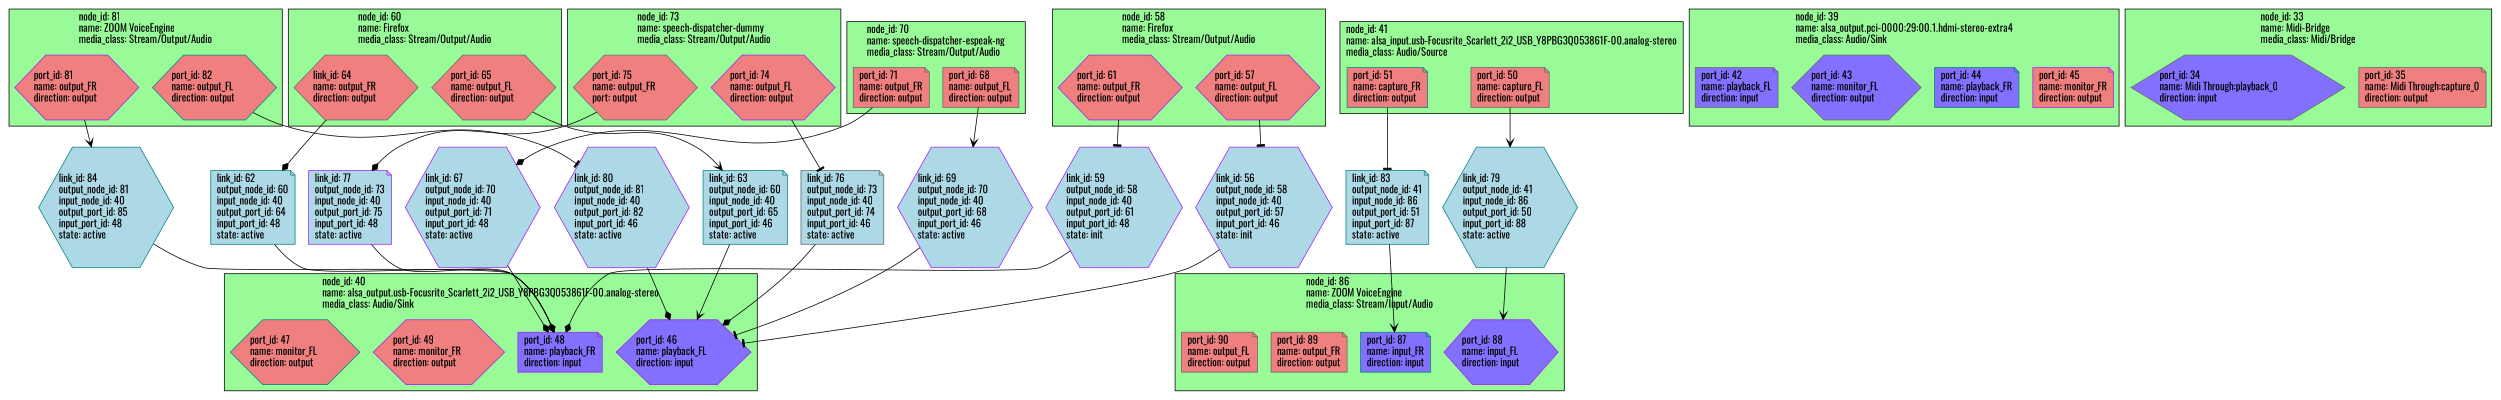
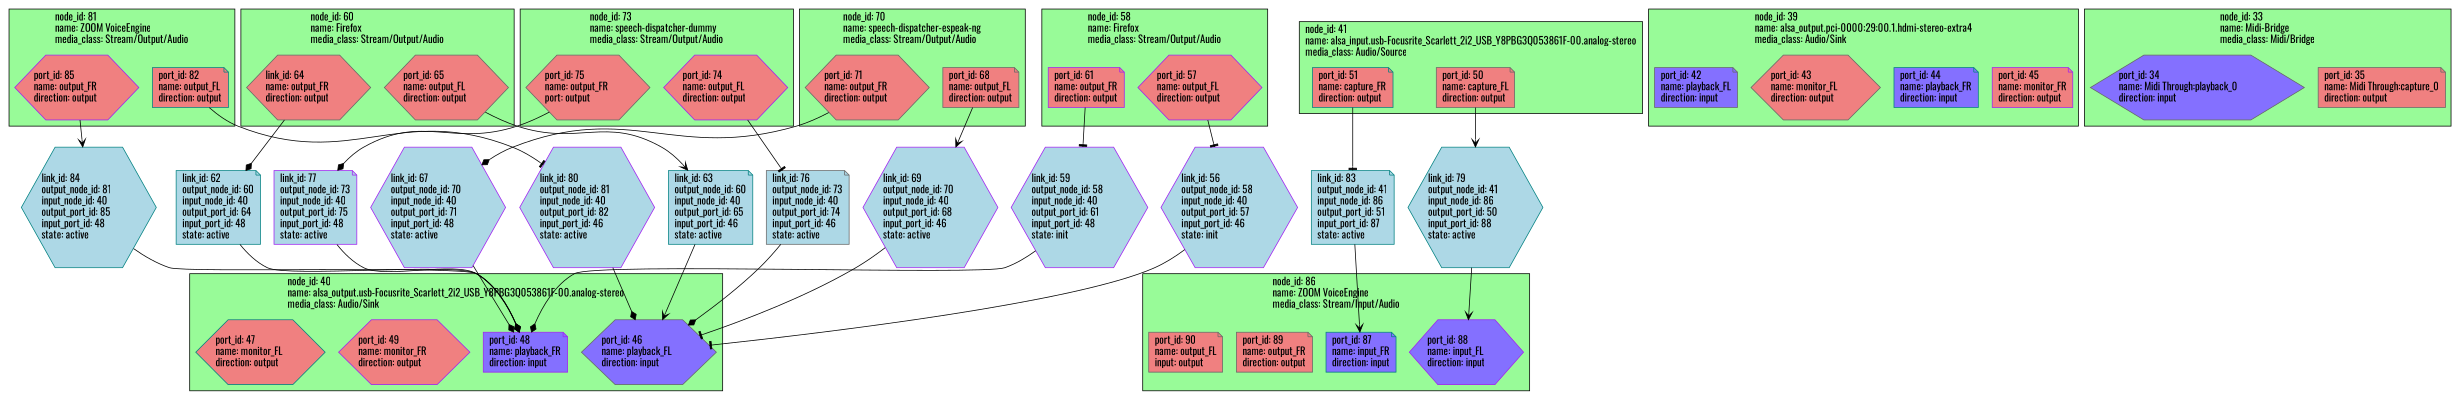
(77, 88) -> (77, 88)
(215, 88) -> (190, 88)
(891, 88) -> (867, 88)
(1120, 88) -> (1086, 88)
(1856, 88) -> (1816, 88)
(684, 352) -> (649, 352)
(1220, 352) -> (1186, 352)
